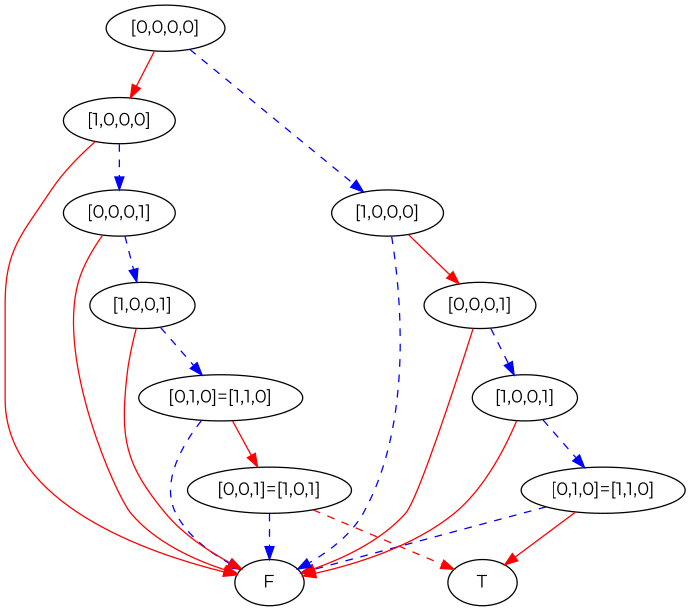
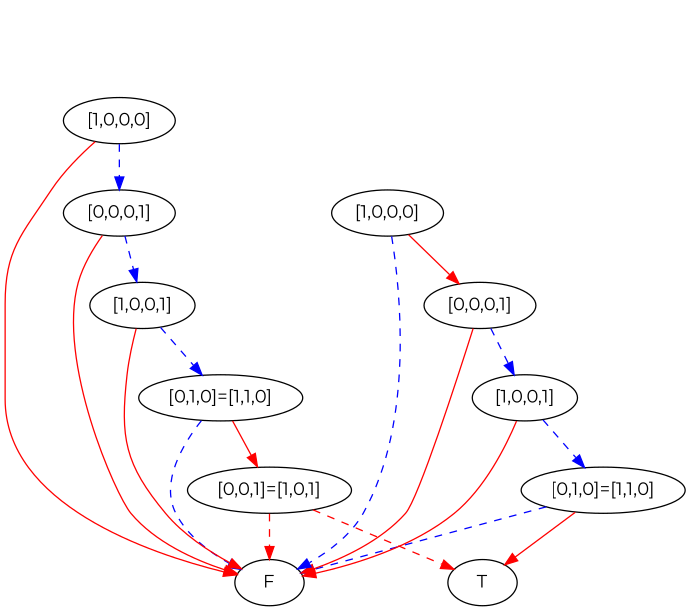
(166, 28) -> none
(270, 530) -> (270, 530)
